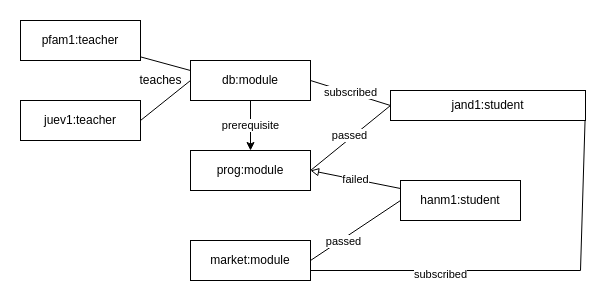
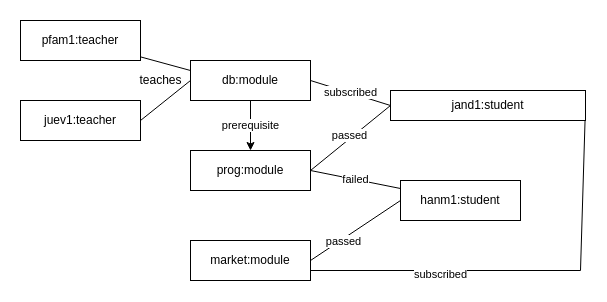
(319, 172) -> (316, 172)
